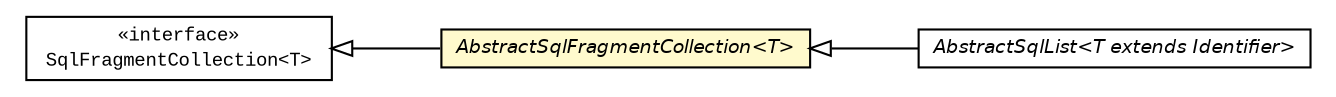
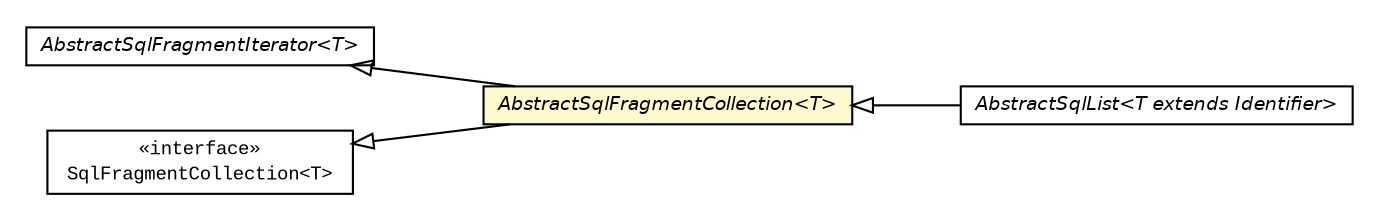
none -> (199, 46)
